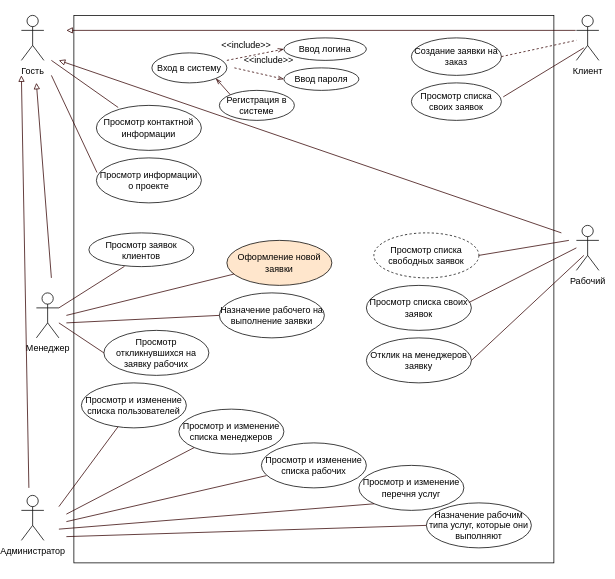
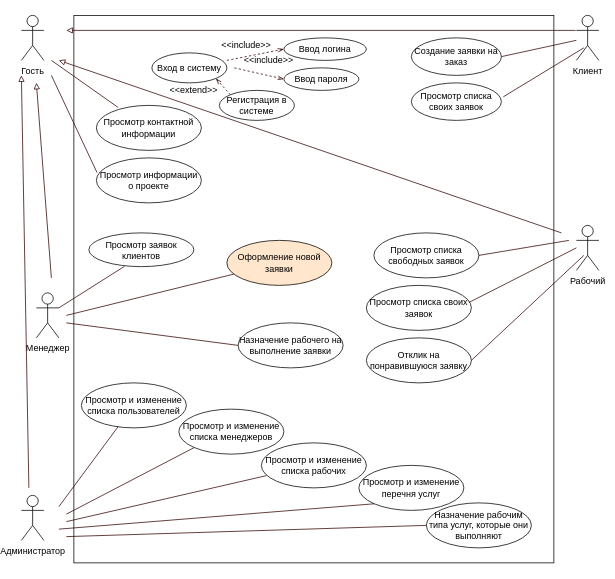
(539, 48) -> (539, 48)
(224, 87) -> (224, 87)
none -> (194, 90)
(426, 255) -> (426, 255)
(272, 315) -> (291, 345)
(81, 338) -> none
(156, 353) -> none
(419, 360) -> (419, 360)
